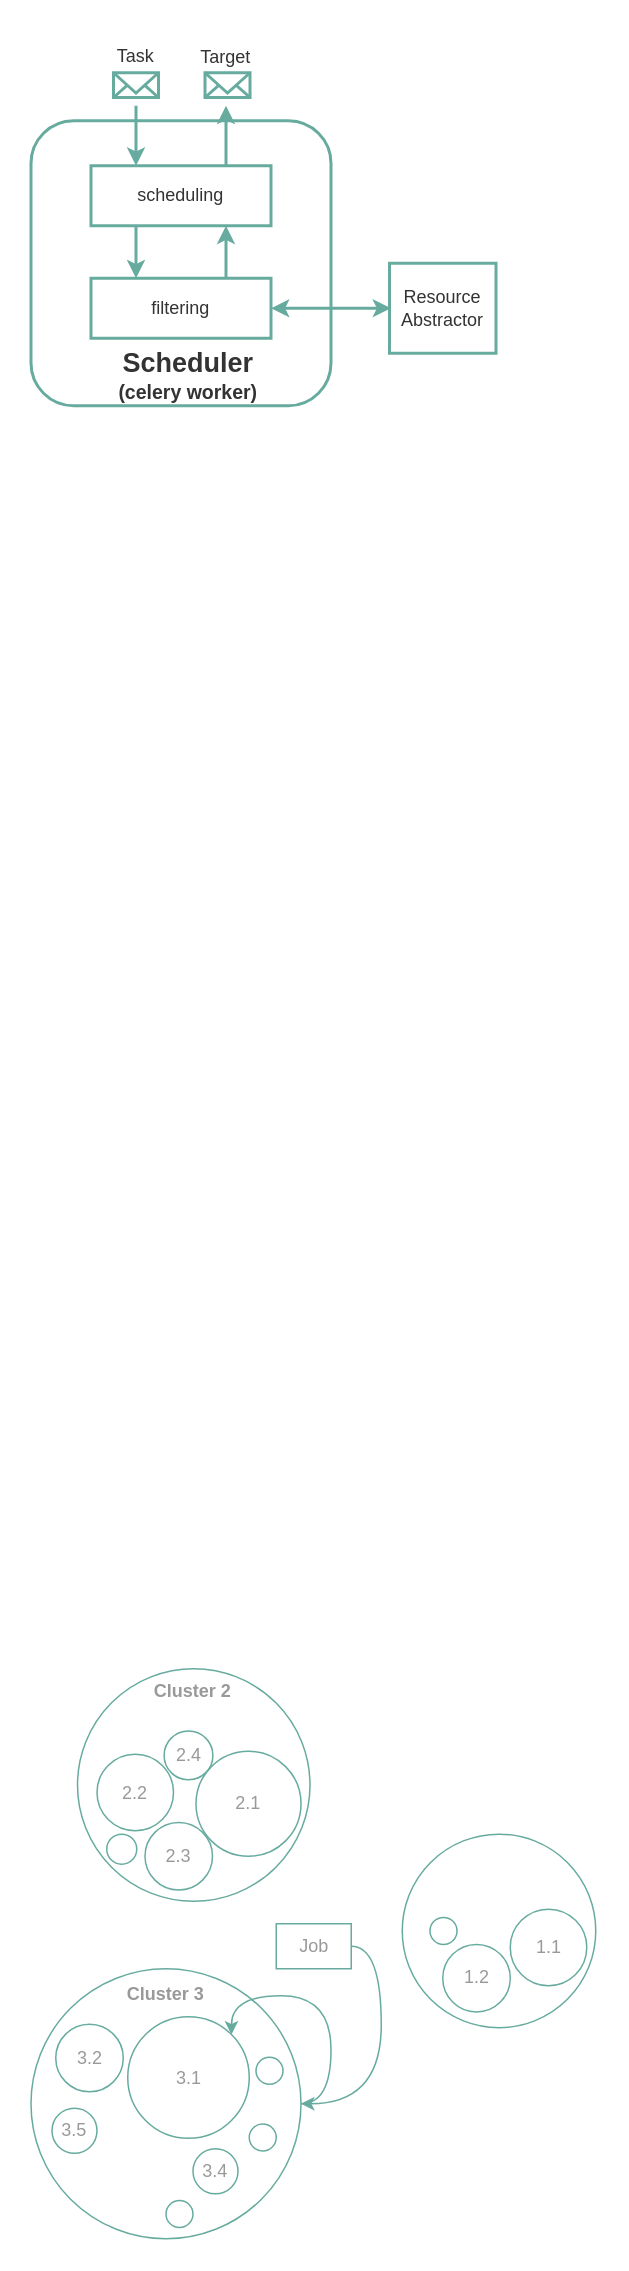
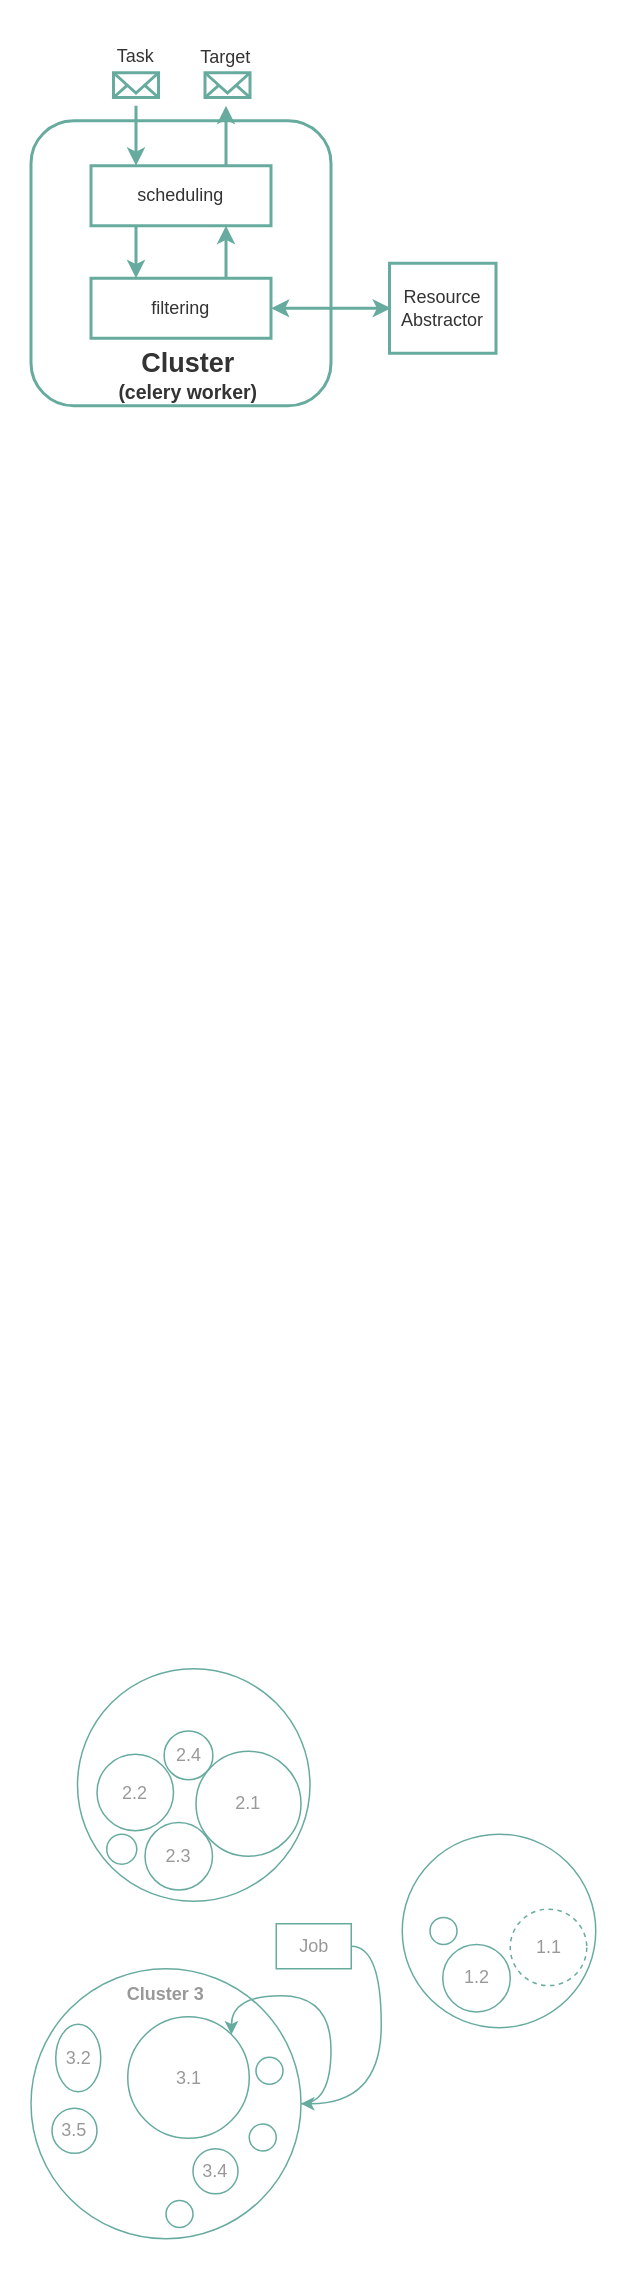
(188, 376) -> (188, 376)
(193, 1691) -> none
(548, 1947) -> (548, 1947)
(89, 2058) -> (78, 2058)
